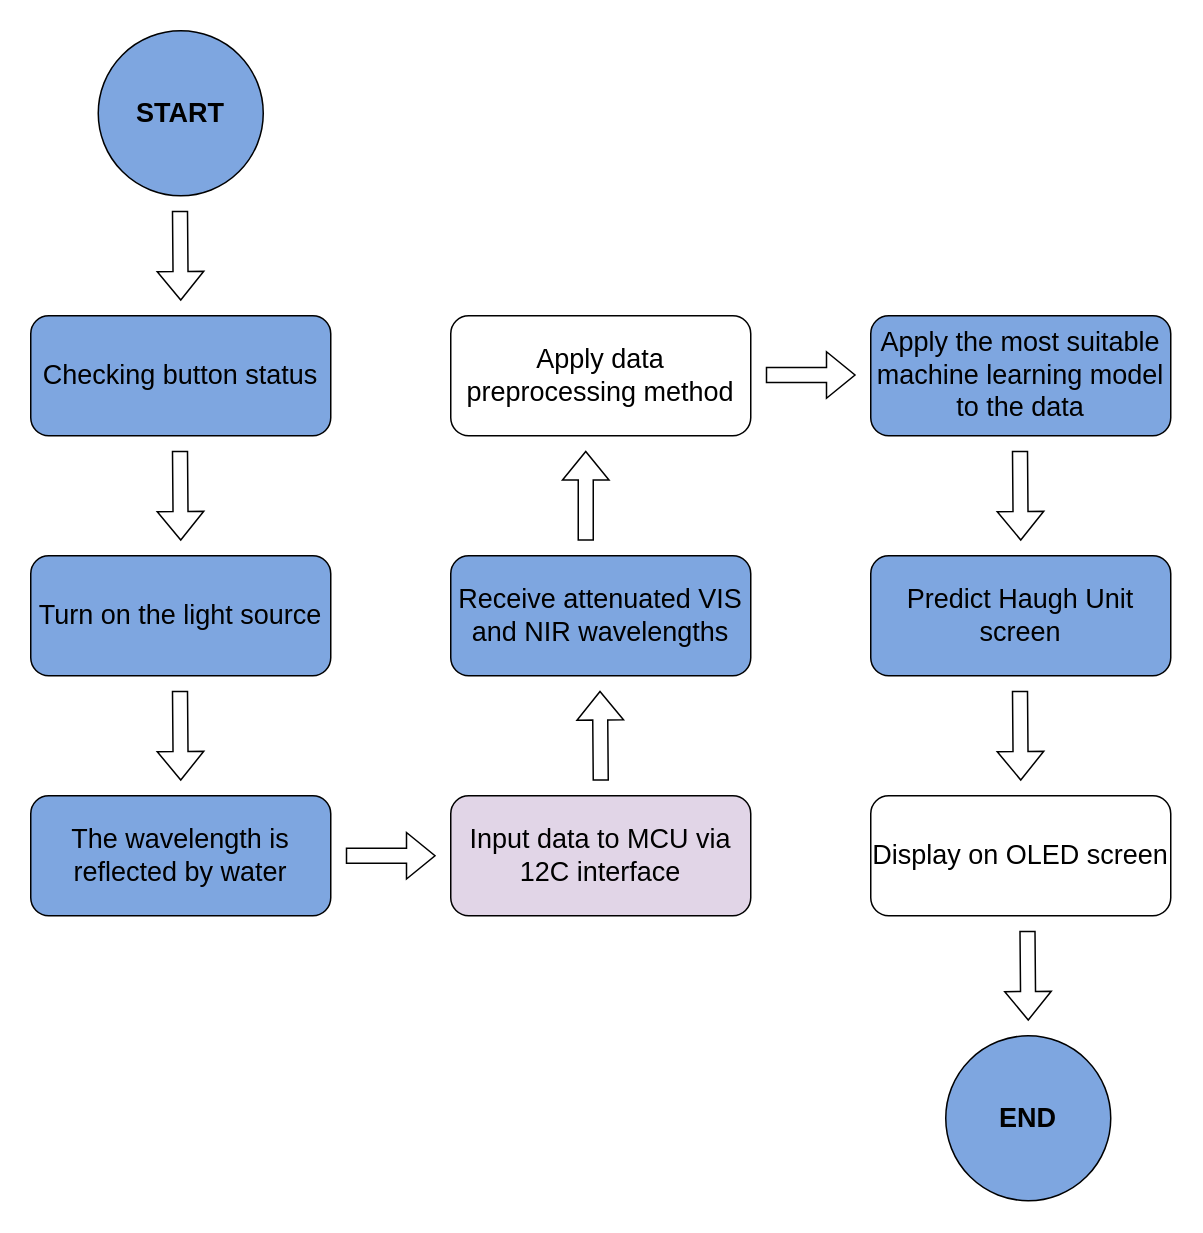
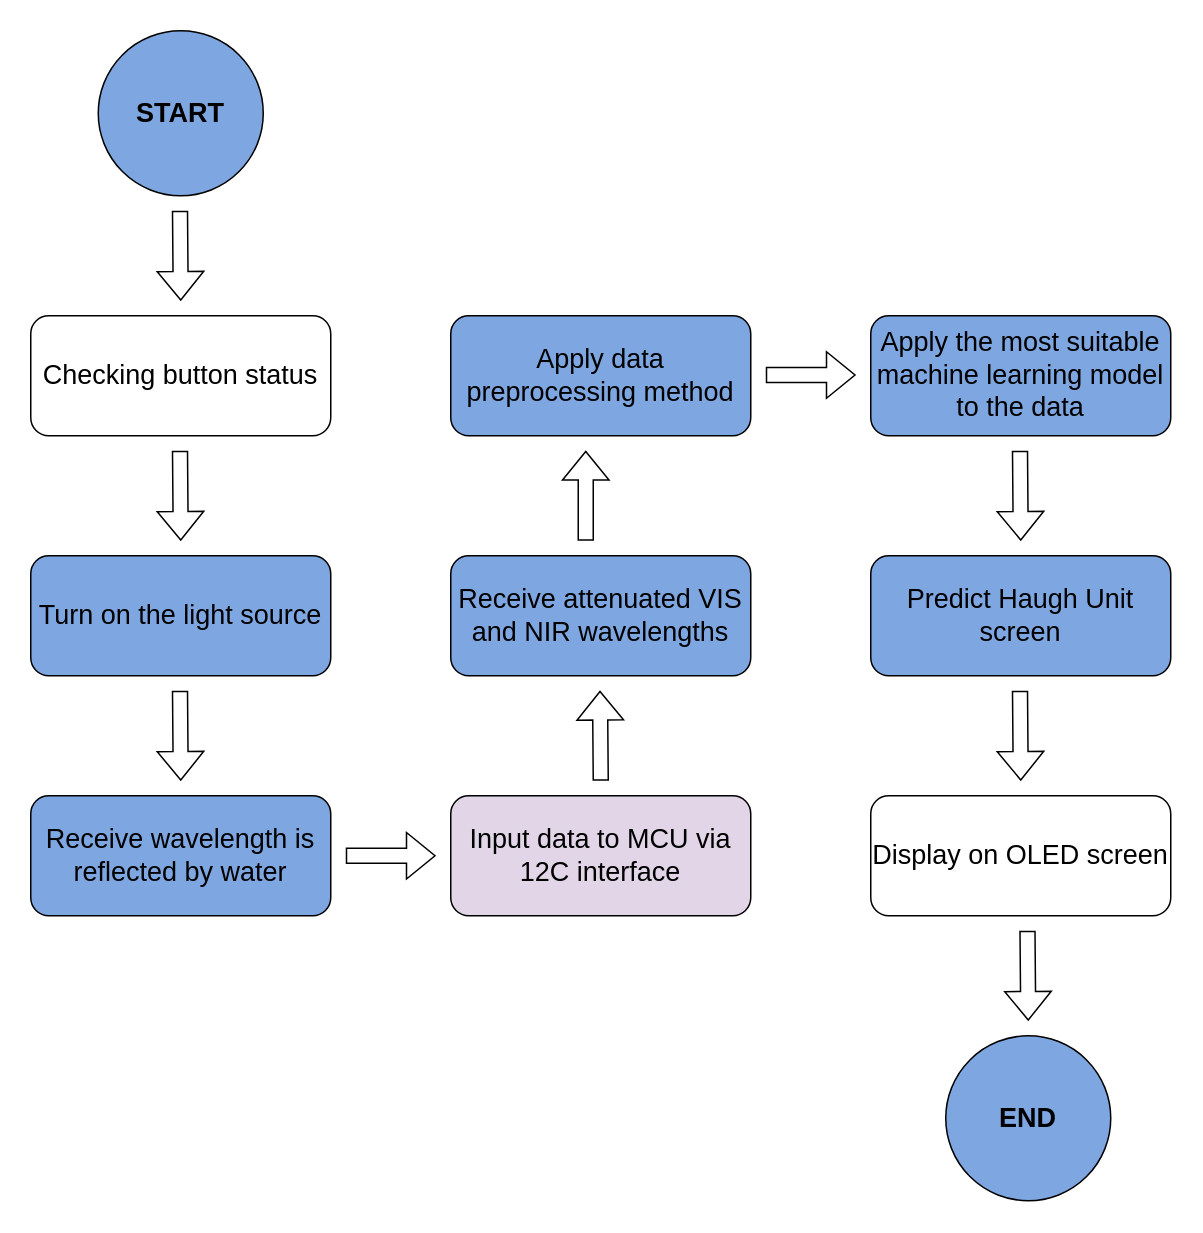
(181, 376) -> (181, 376)
(601, 376) -> (601, 376)
(181, 856) -> (181, 856)
